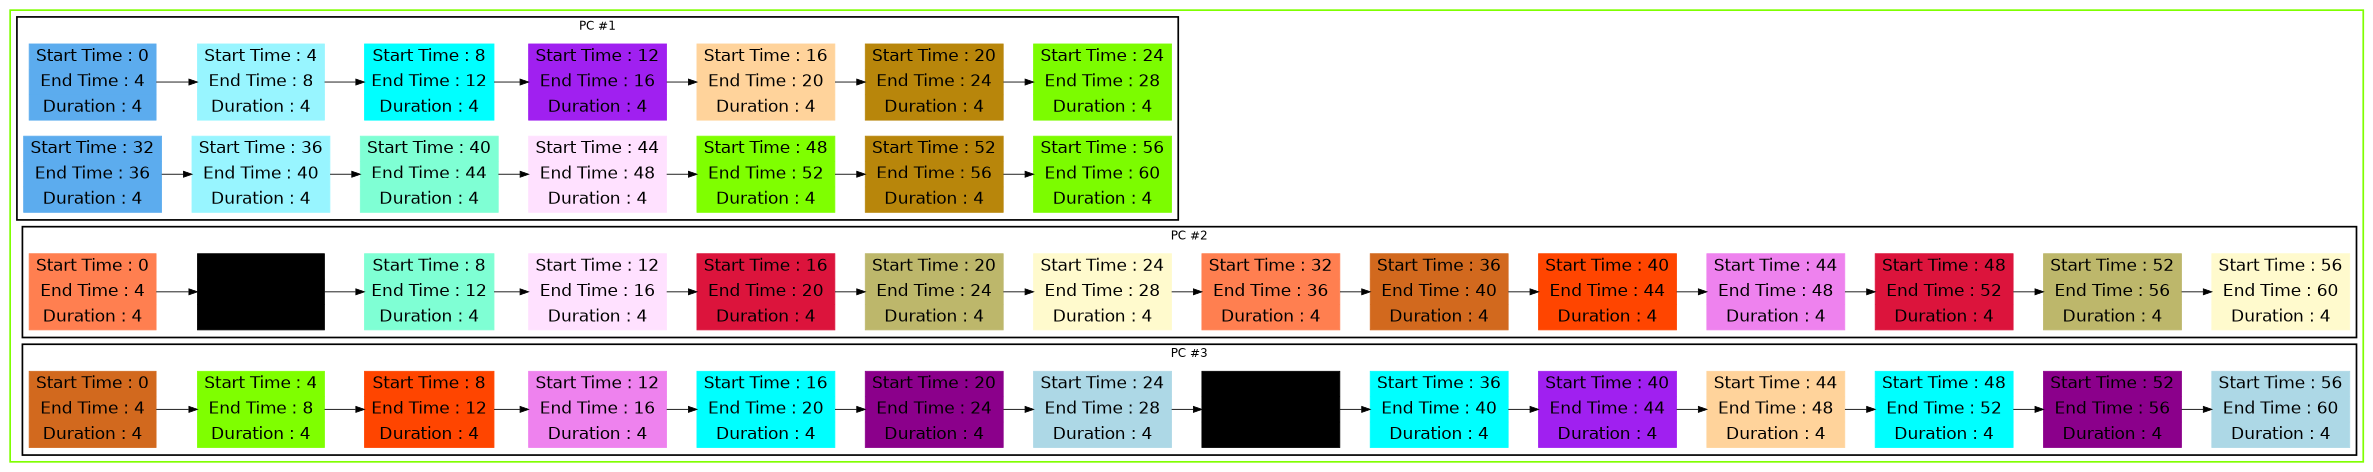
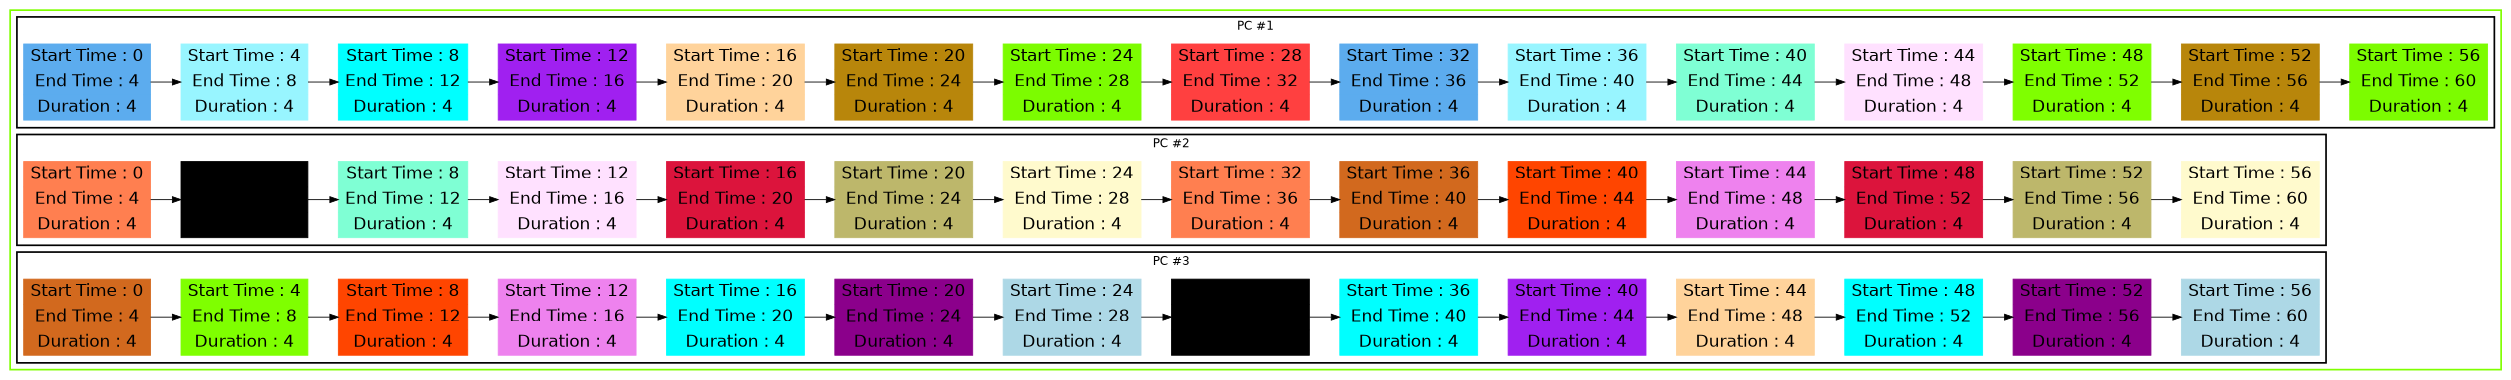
none -> (1240, 82)
